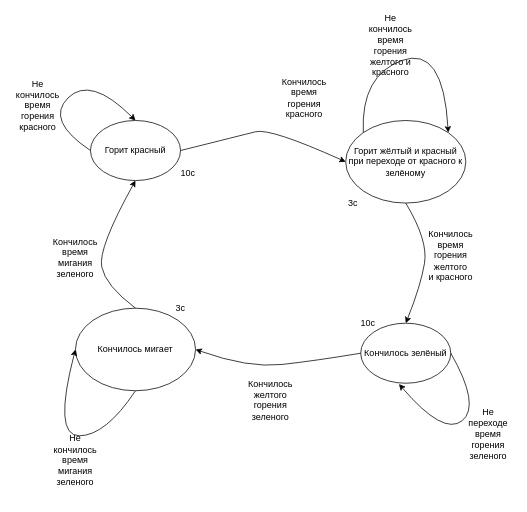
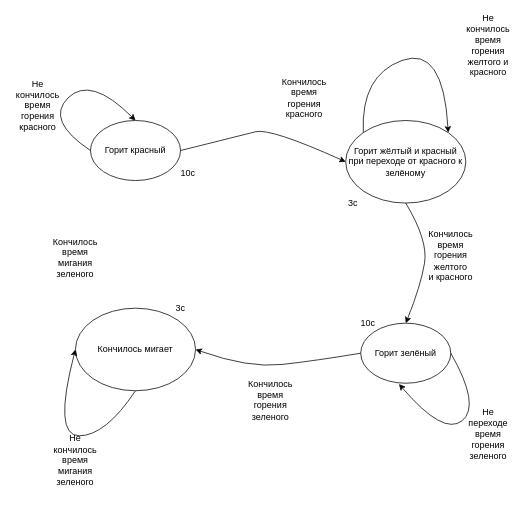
(390, 45) -> (488, 45)
(104, 248) -> none
(405, 353) -> (405, 353)
(270, 405) -> (270, 405)
